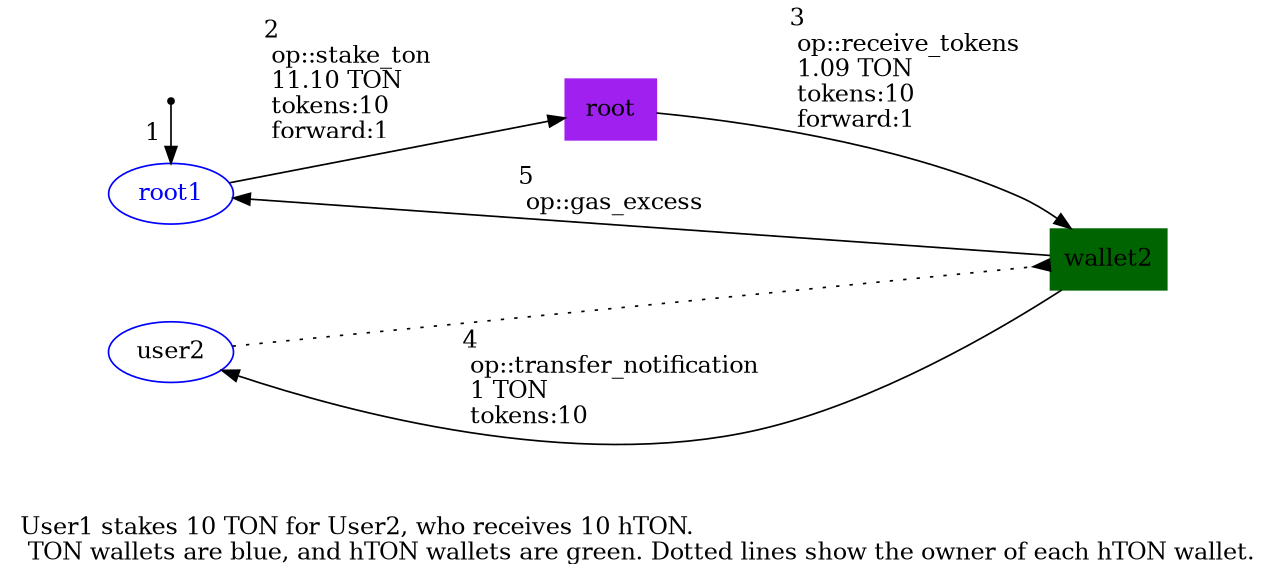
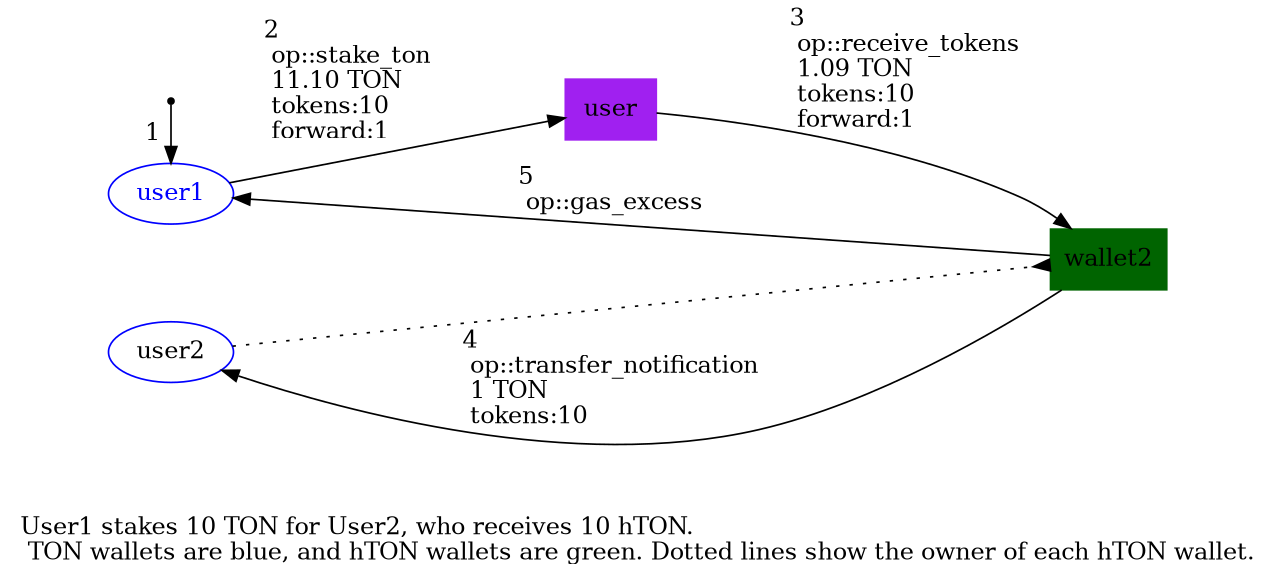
(611, 110) -> (611, 110)
(171, 194) -> (171, 194)
